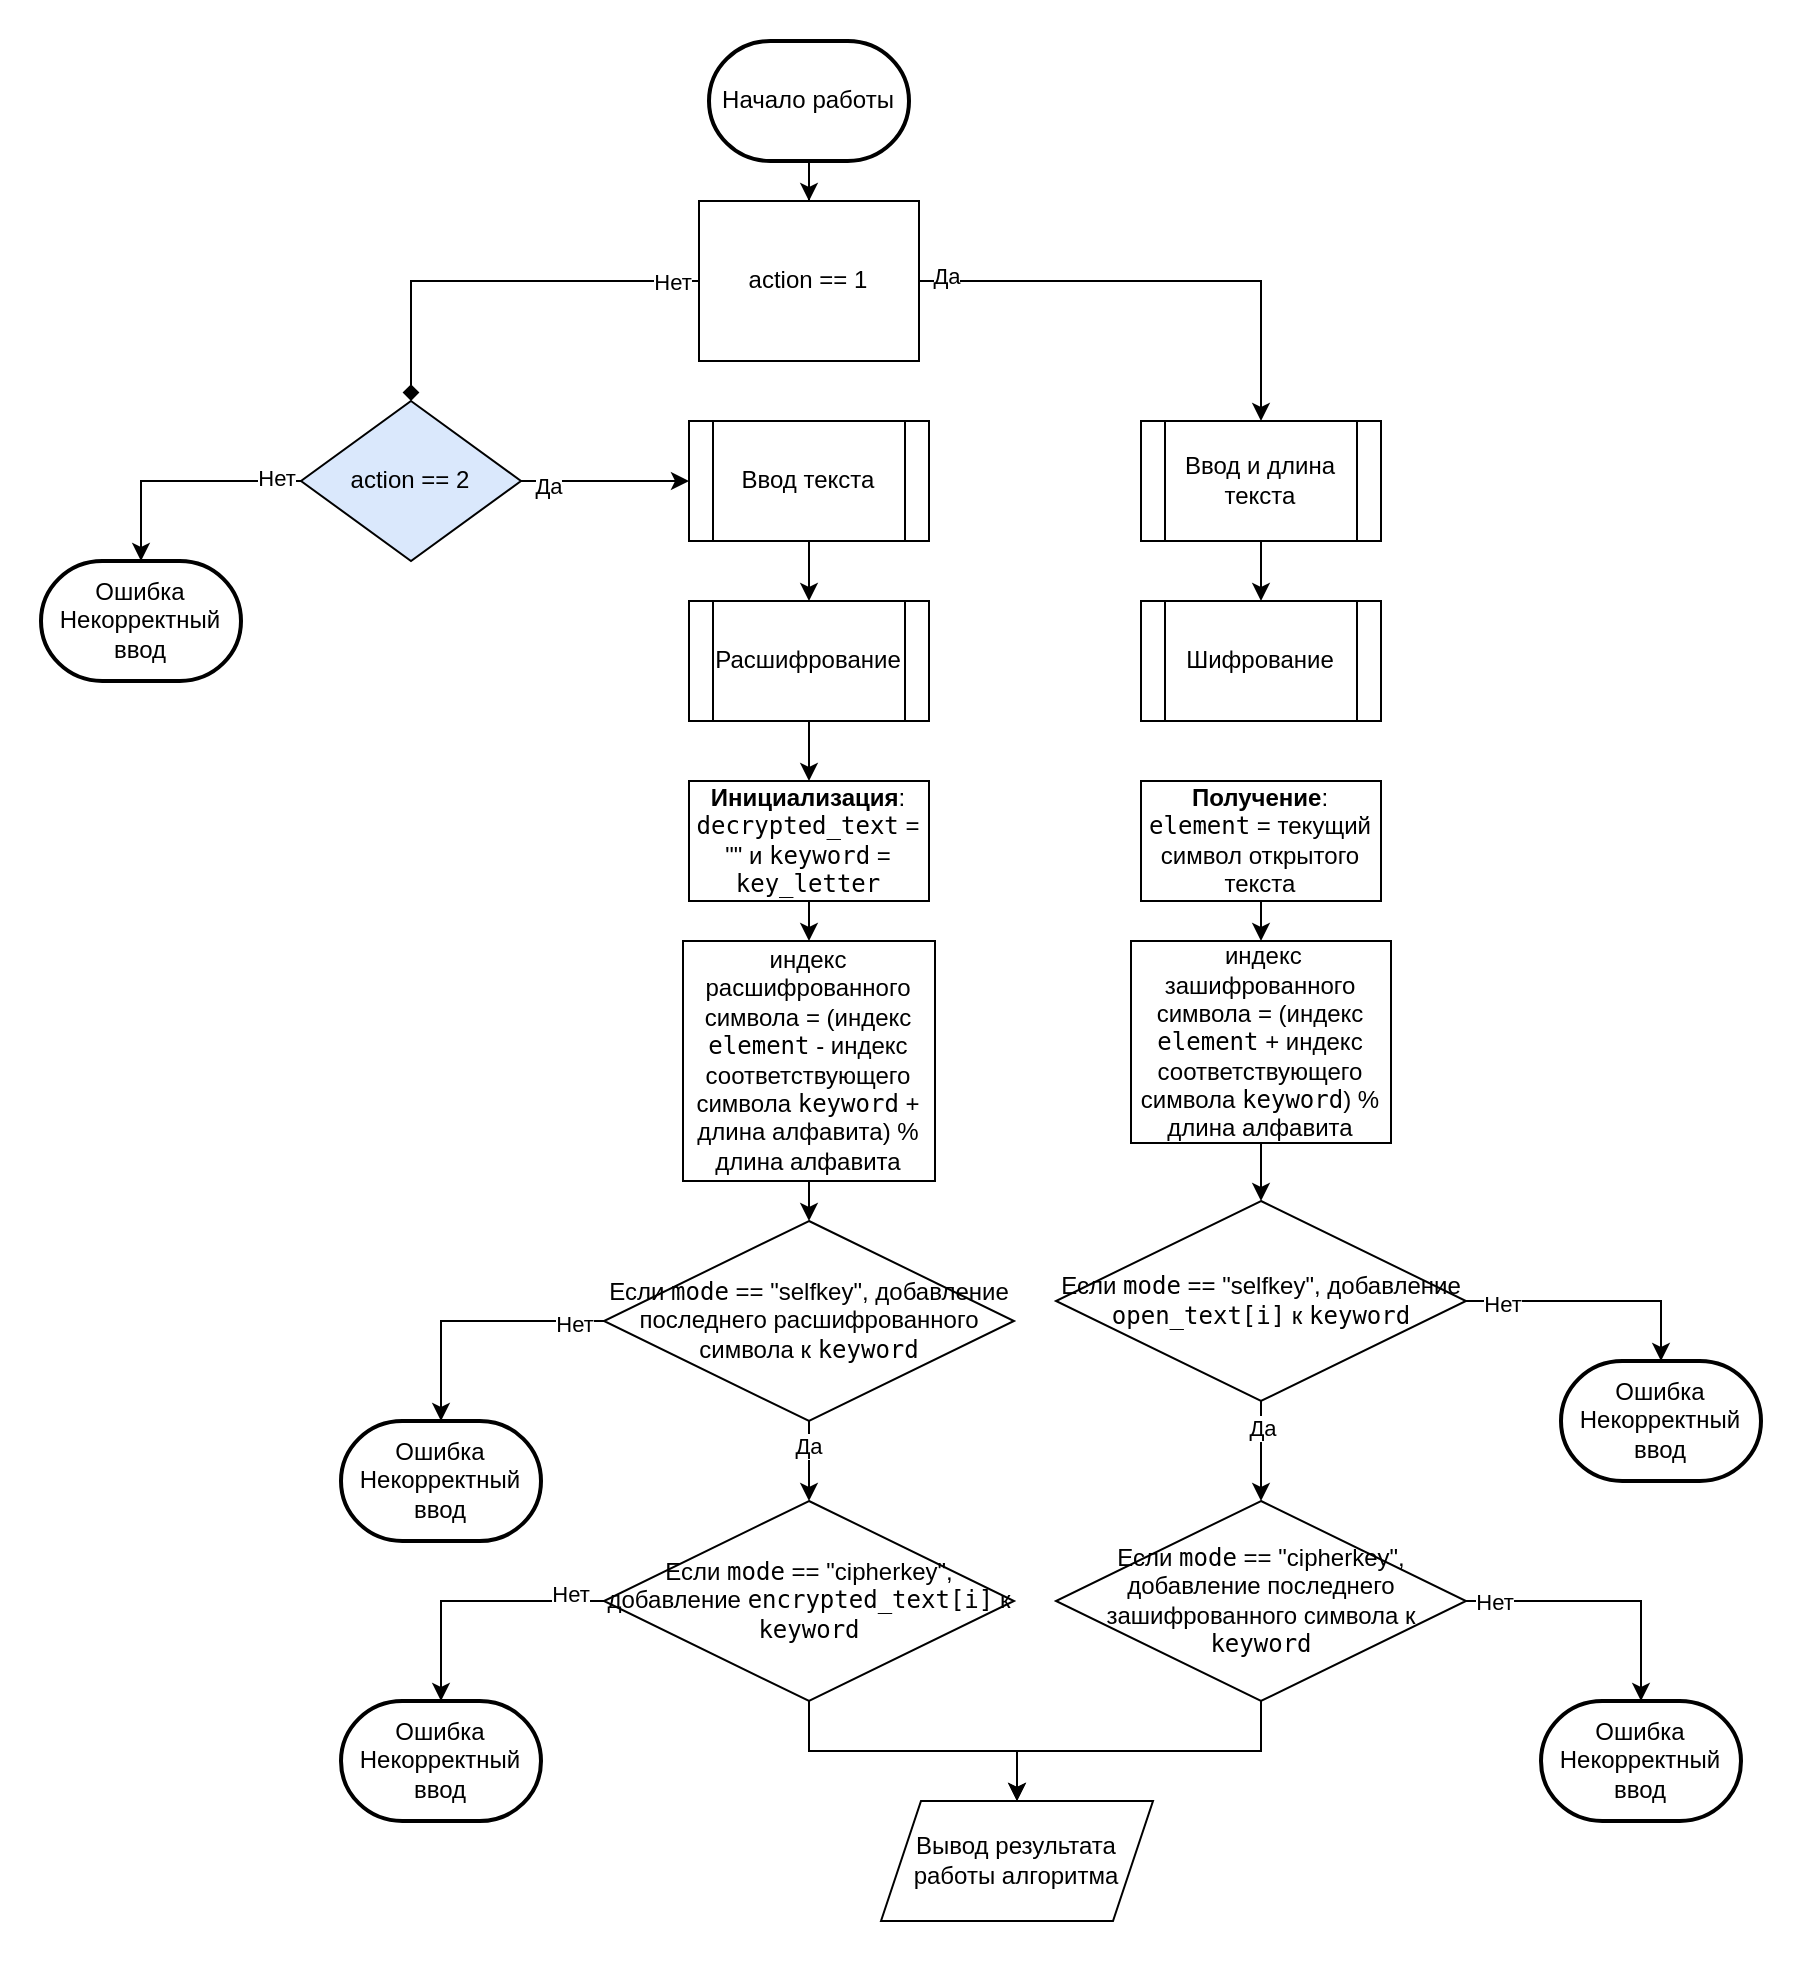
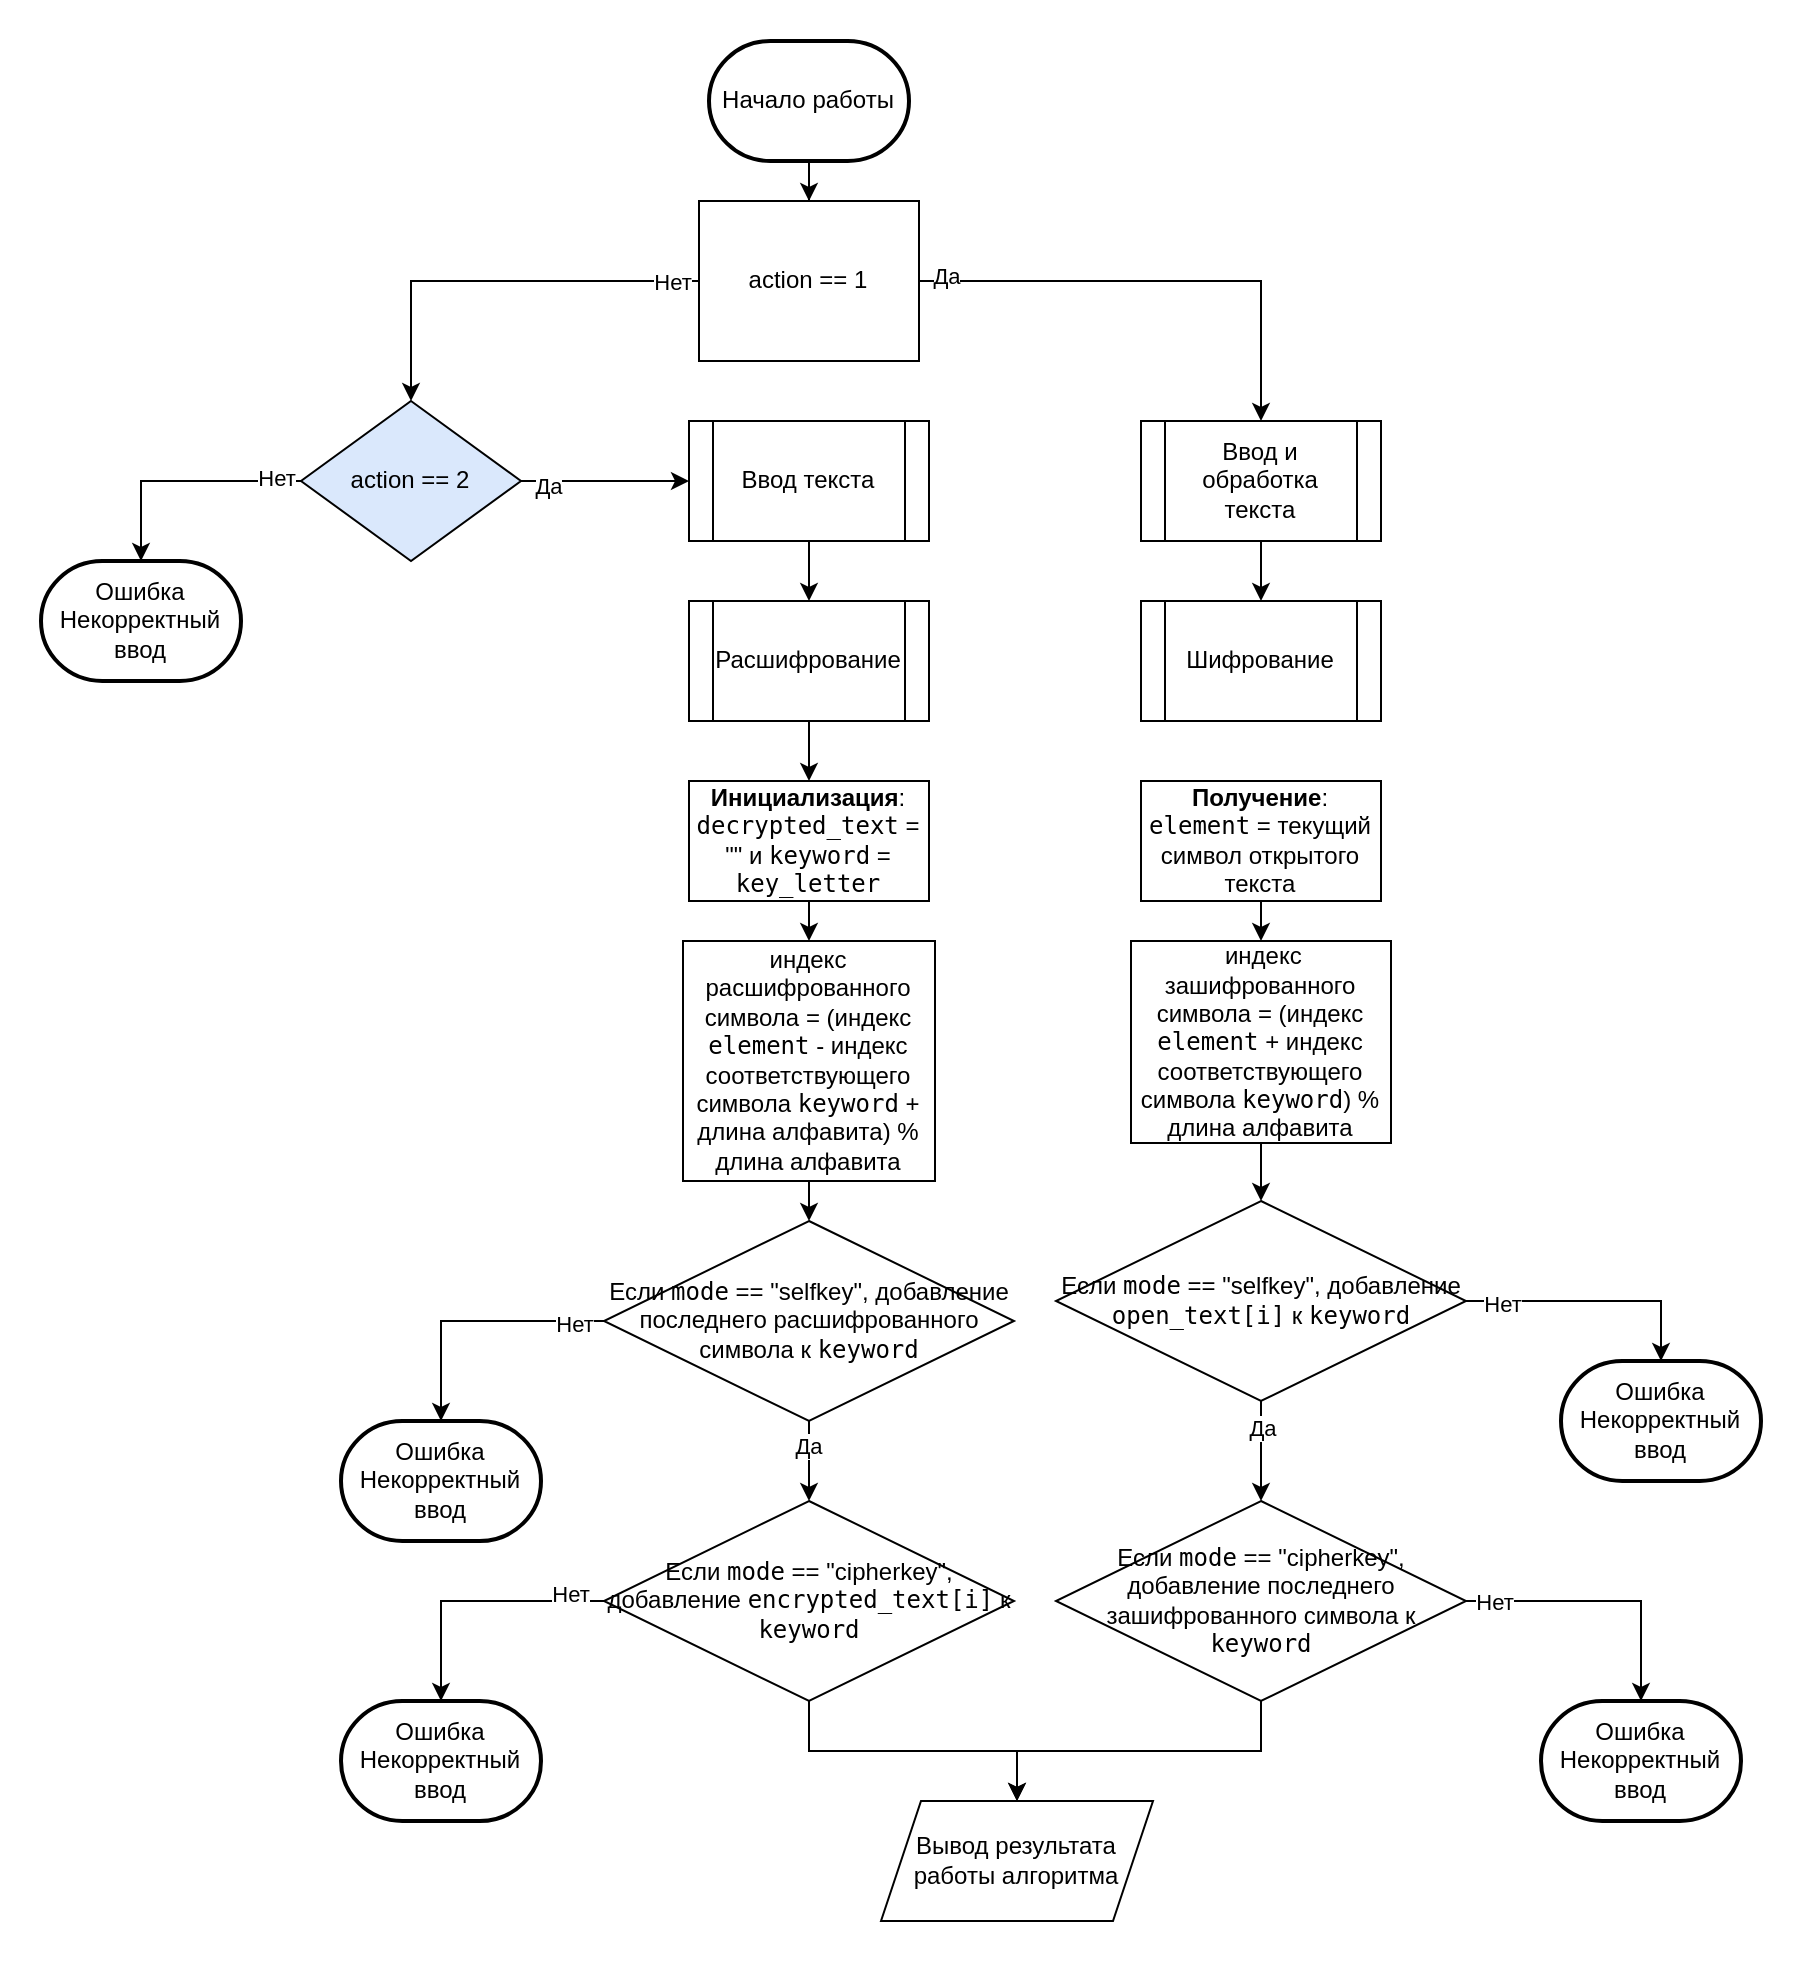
(411, 385) -> (411, 386)
(1261, 481) -> (1261, 481)
